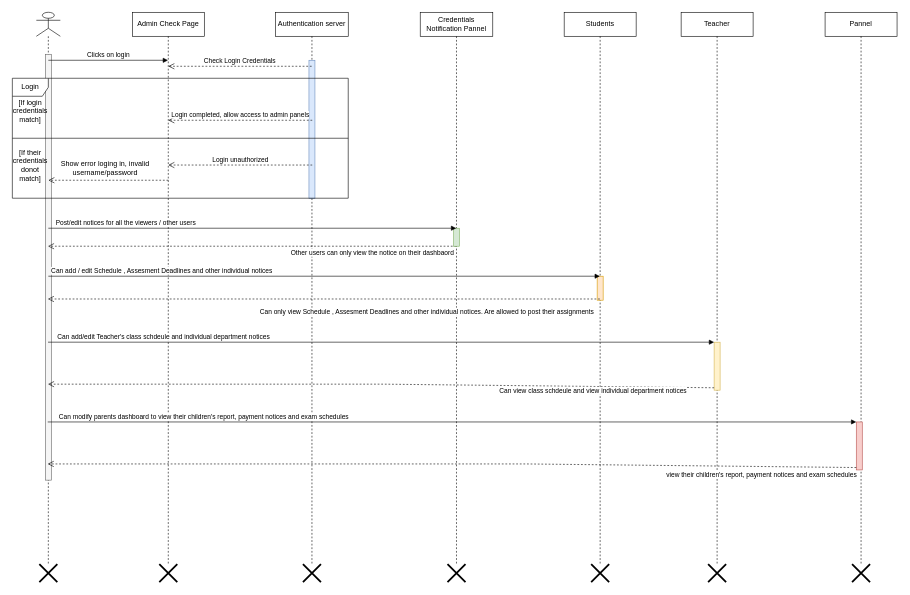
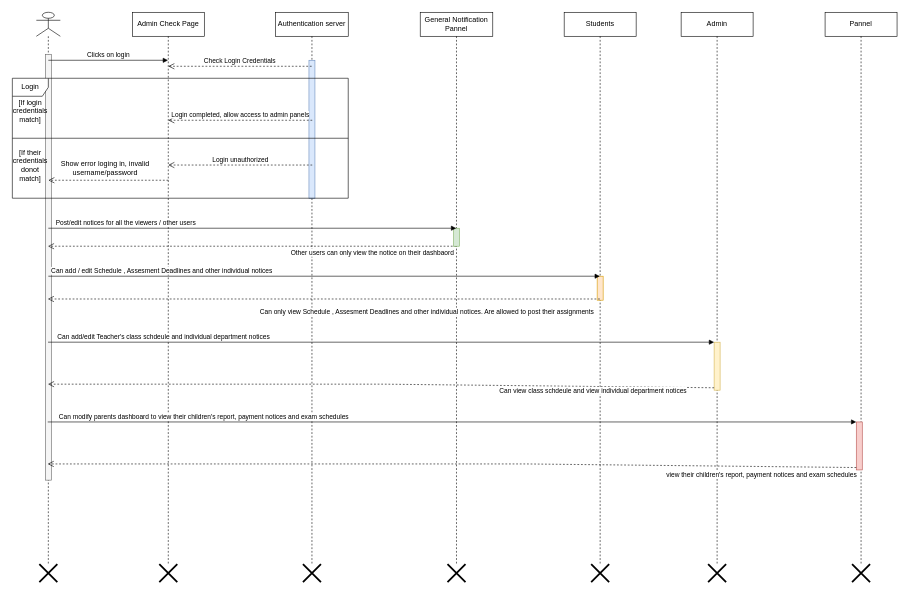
(457, 24) -> (457, 24)
(717, 24) -> (717, 24)
